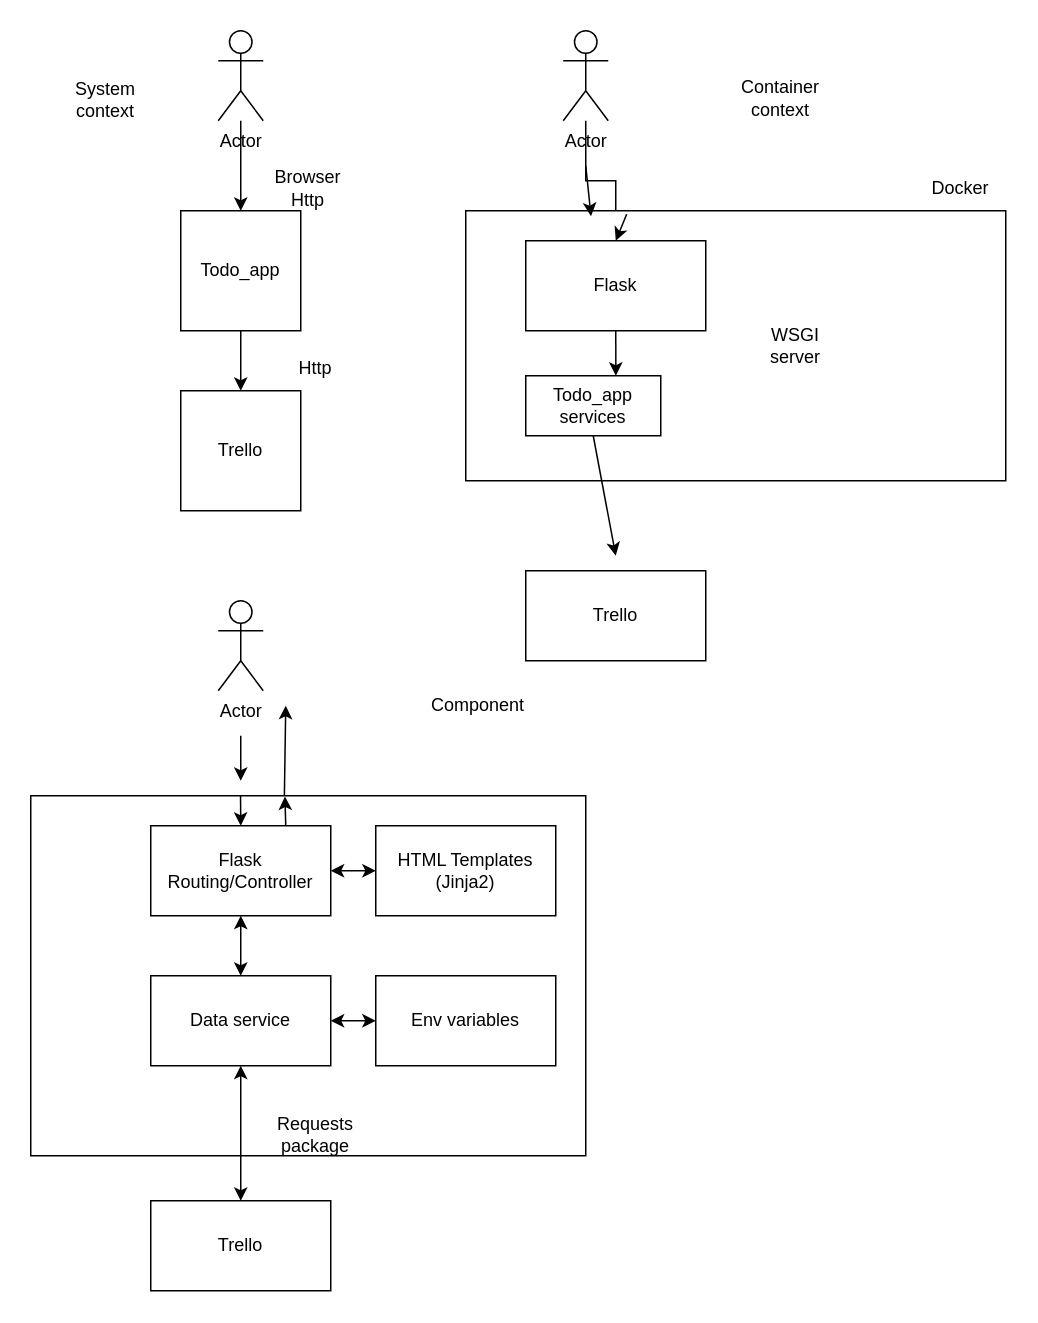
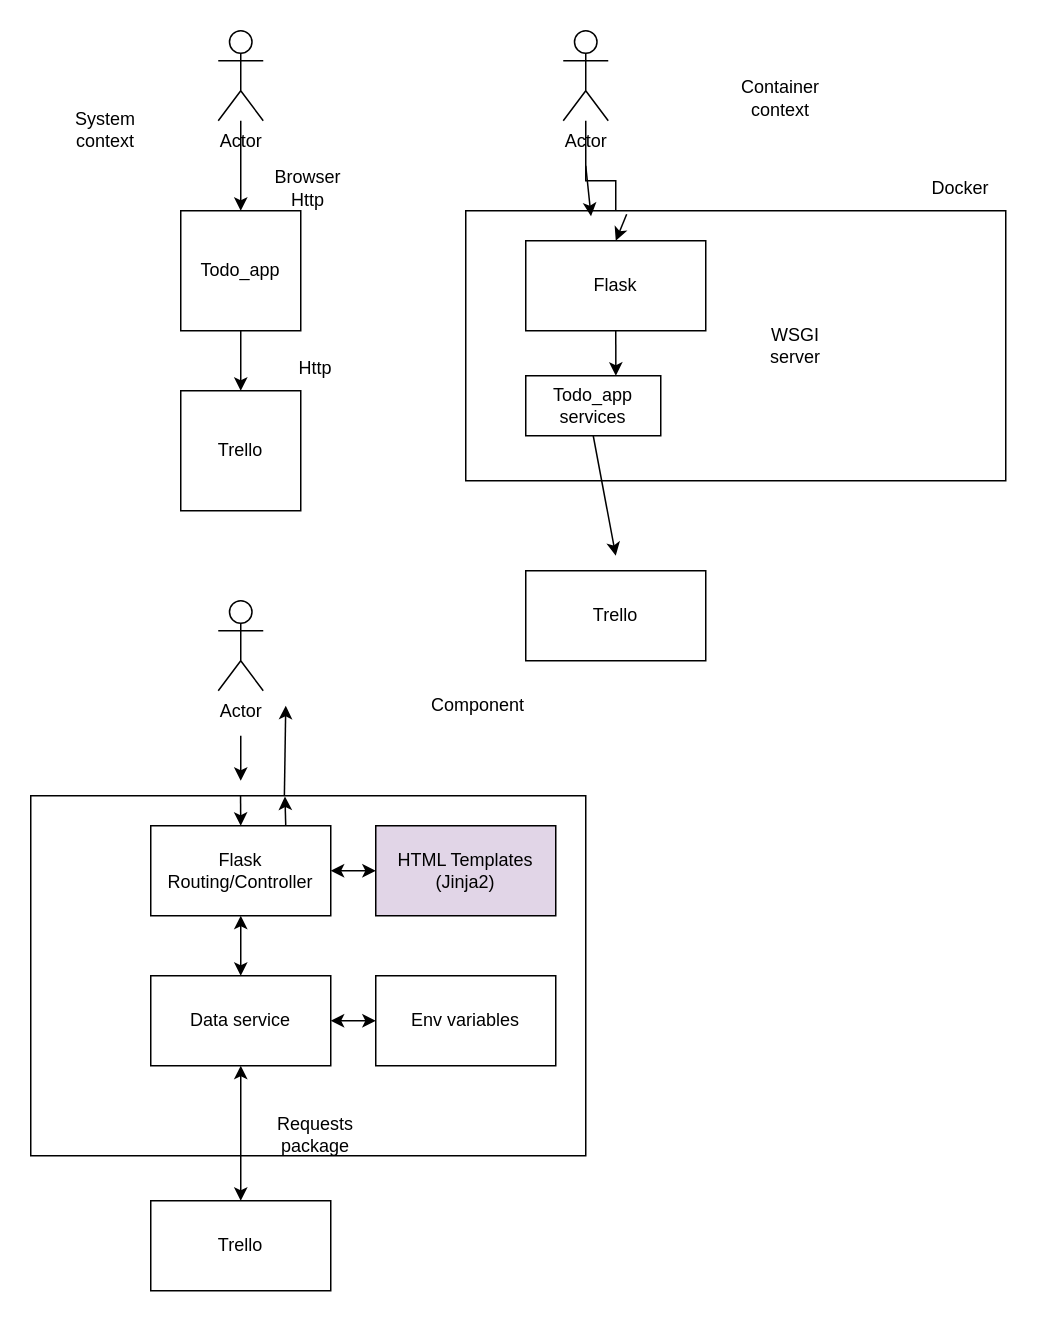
(106, 100) -> (106, 130)
(466, 871) -> (466, 871)
